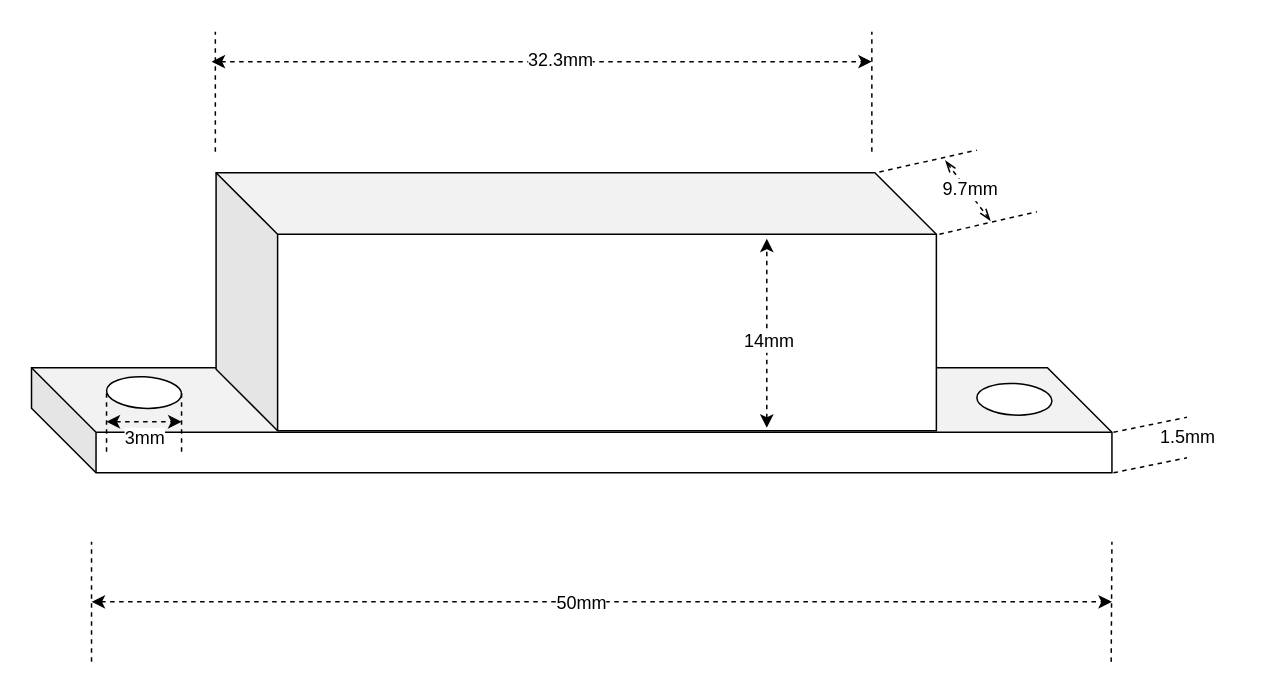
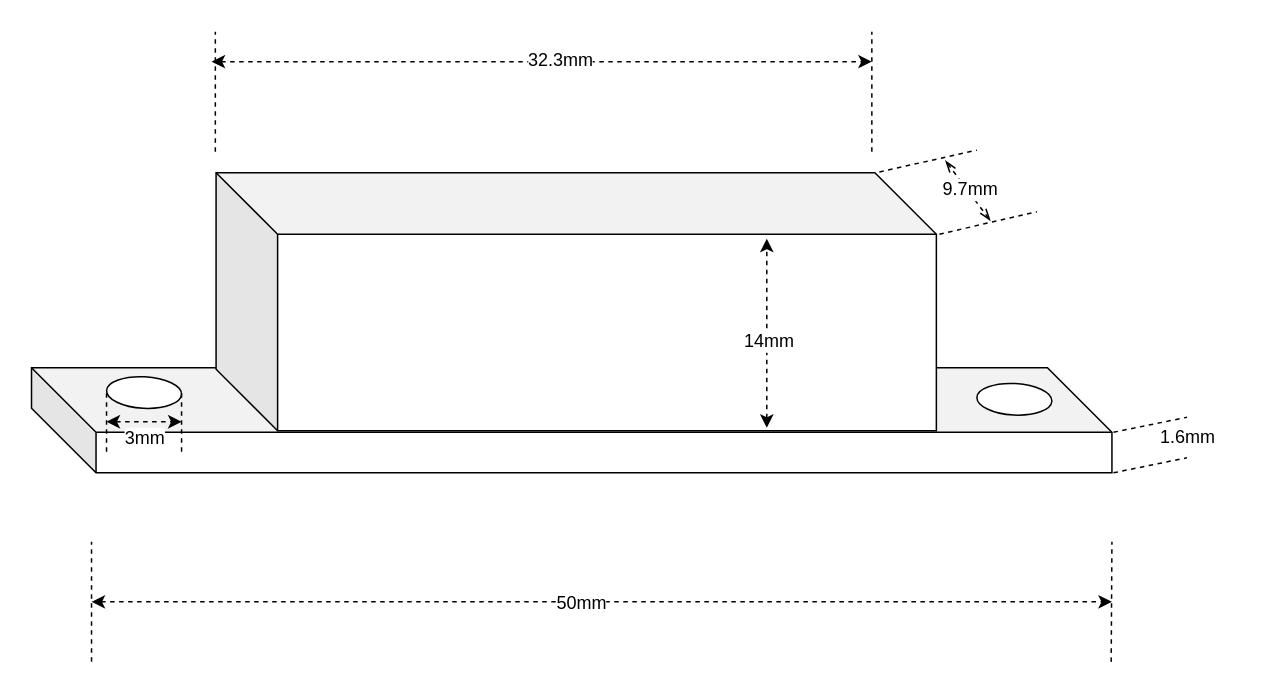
(1183, 438) -> (1183, 438)
